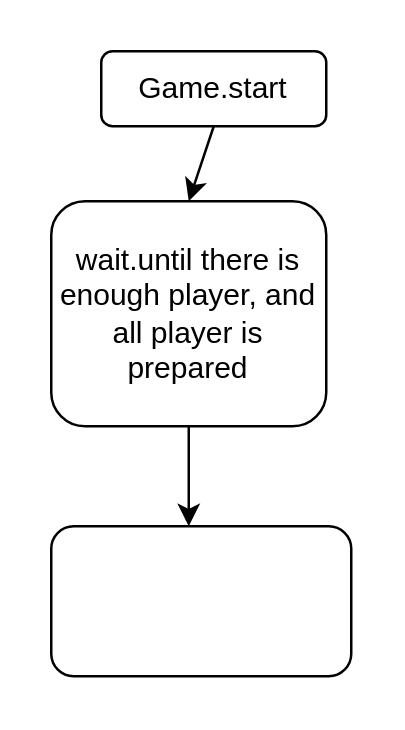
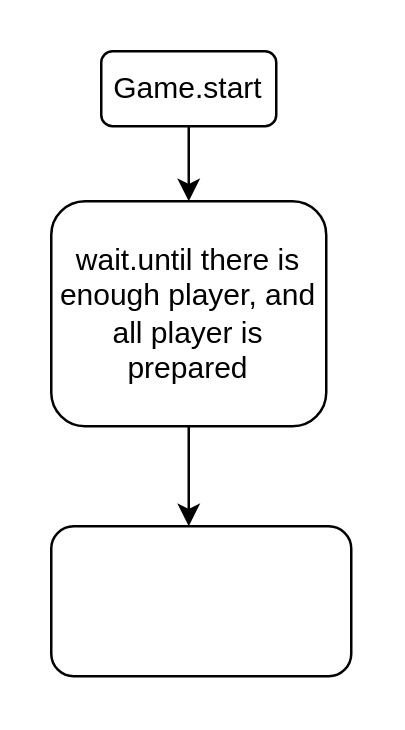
(214, 89) -> (189, 89)
